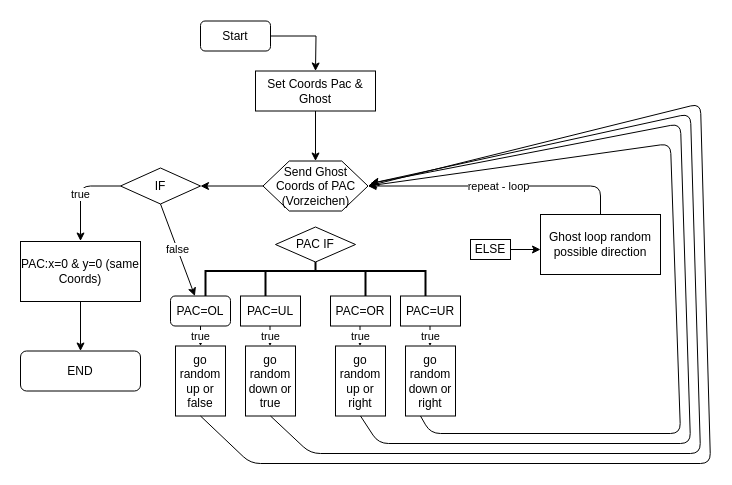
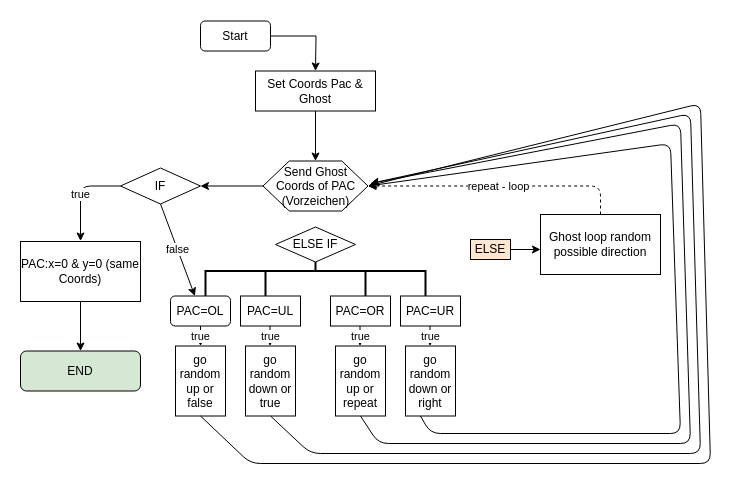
(573, 186) -> (573, 186)
(316, 245) -> (316, 245)
(491, 250) -> (491, 250)
(81, 371) -> (81, 371)
(361, 382) -> (361, 382)
